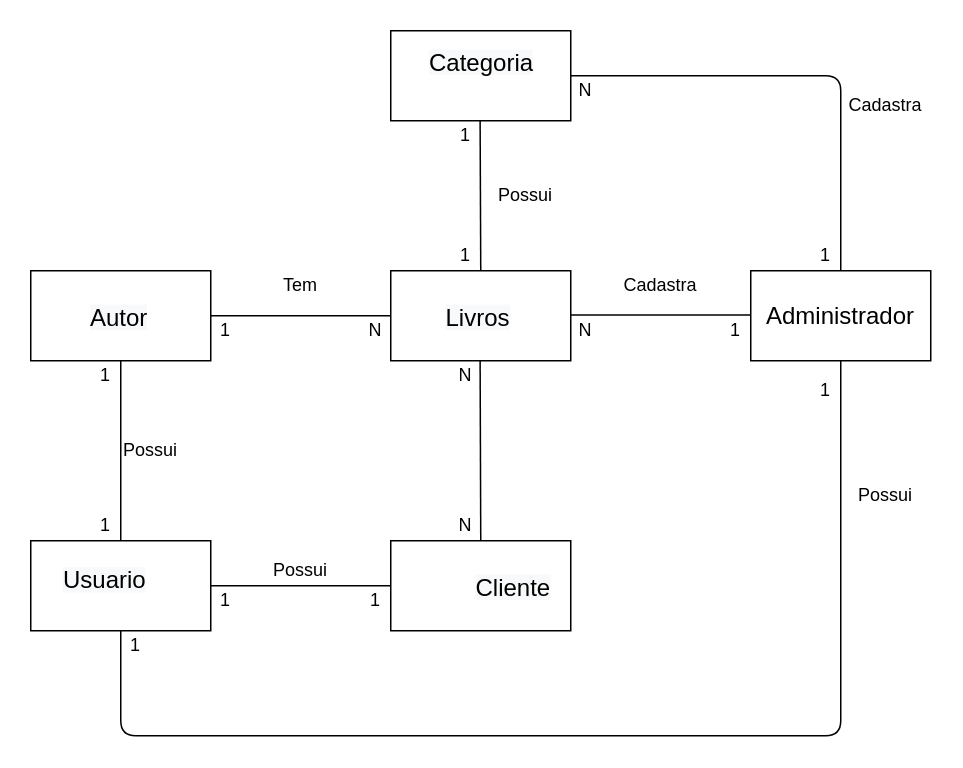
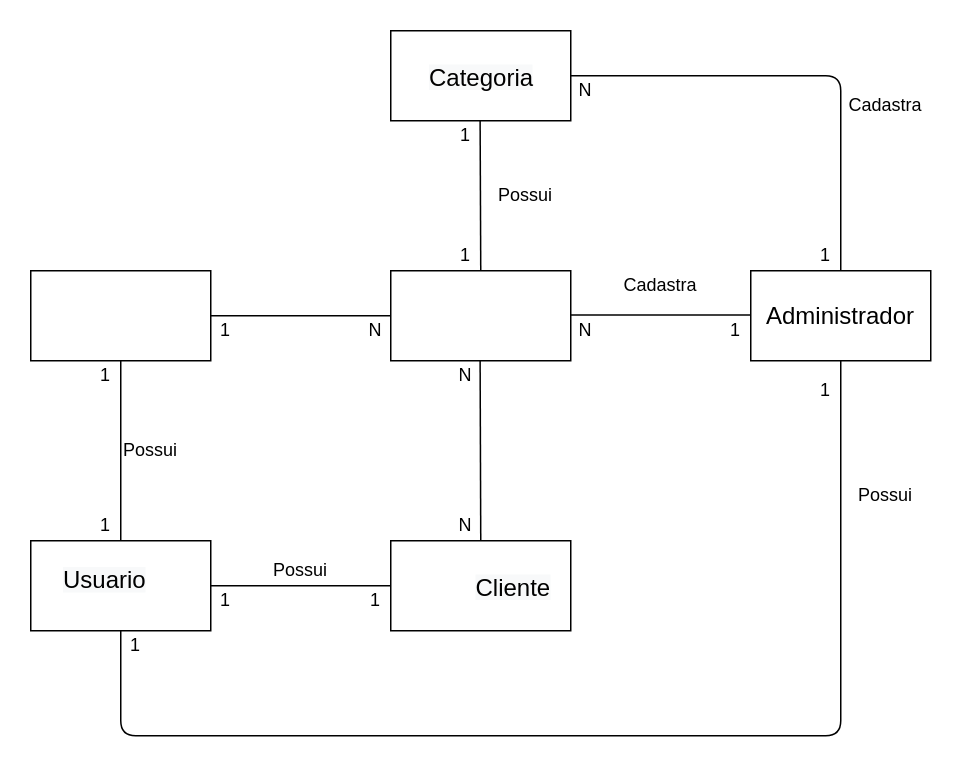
(481, 61) -> (481, 76)
(301, 286) -> none
(121, 316) -> none
(481, 316) -> none
